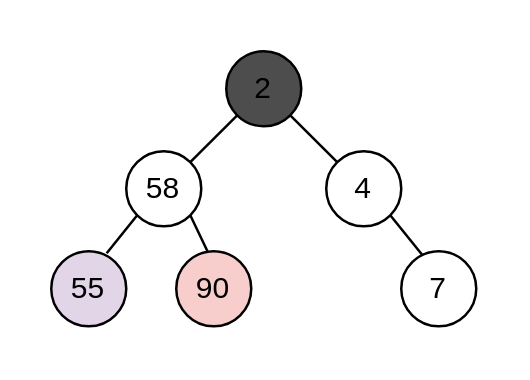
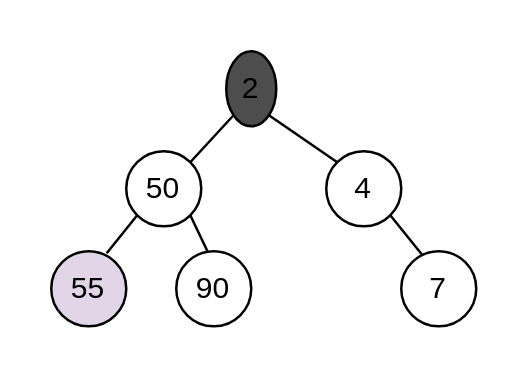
(264, 89) -> (251, 89)
(164, 189) -> (164, 189)
(214, 289) -> (214, 289)
